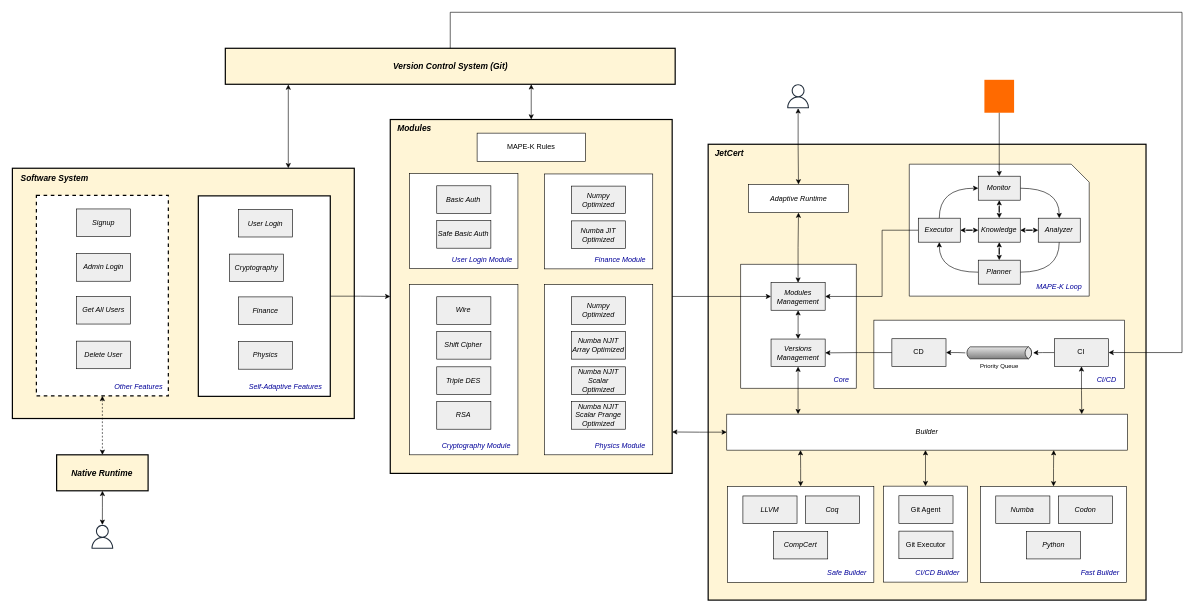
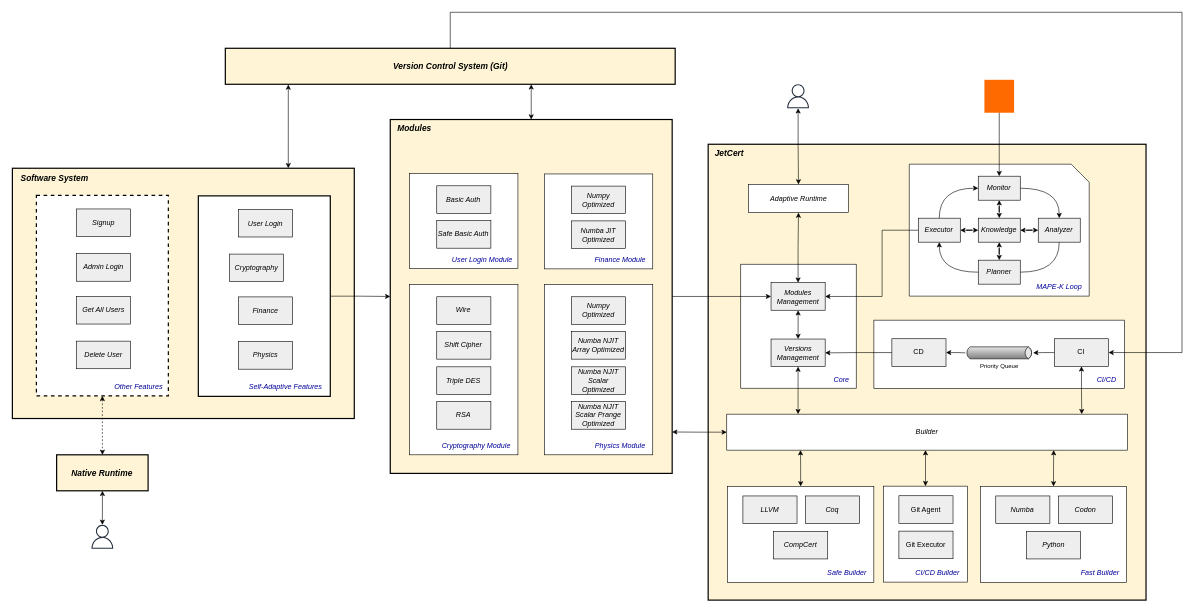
(531, 147) -> none
